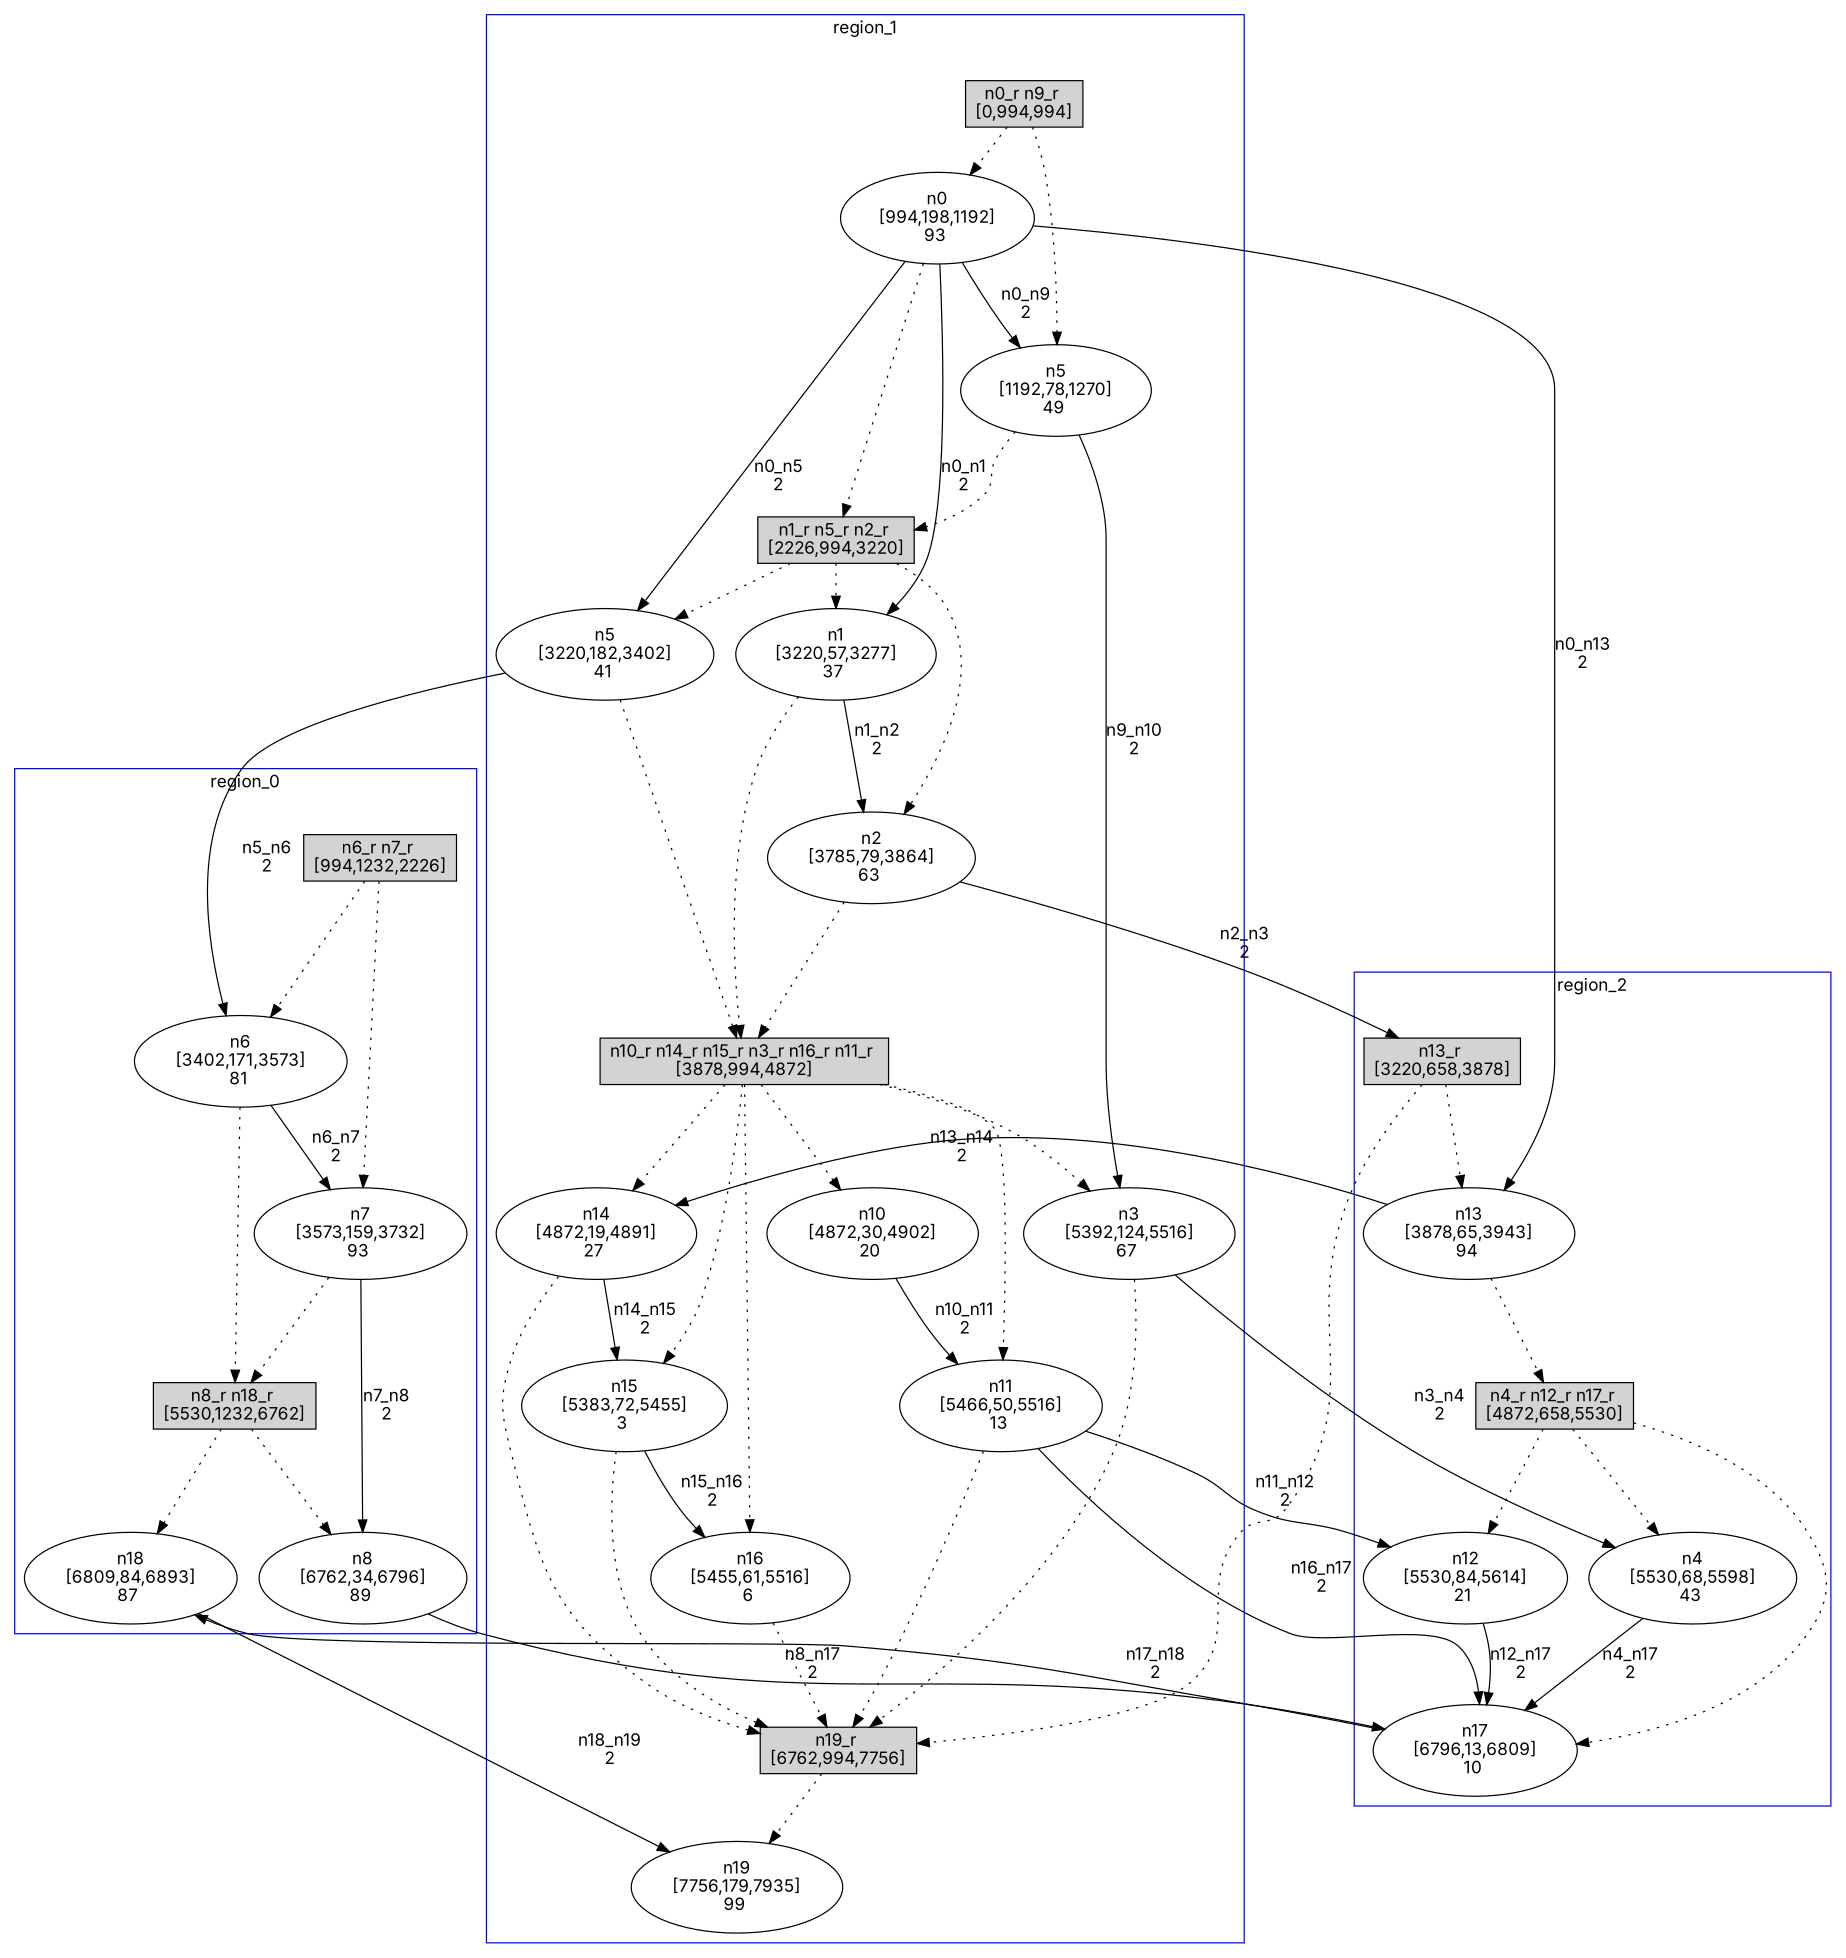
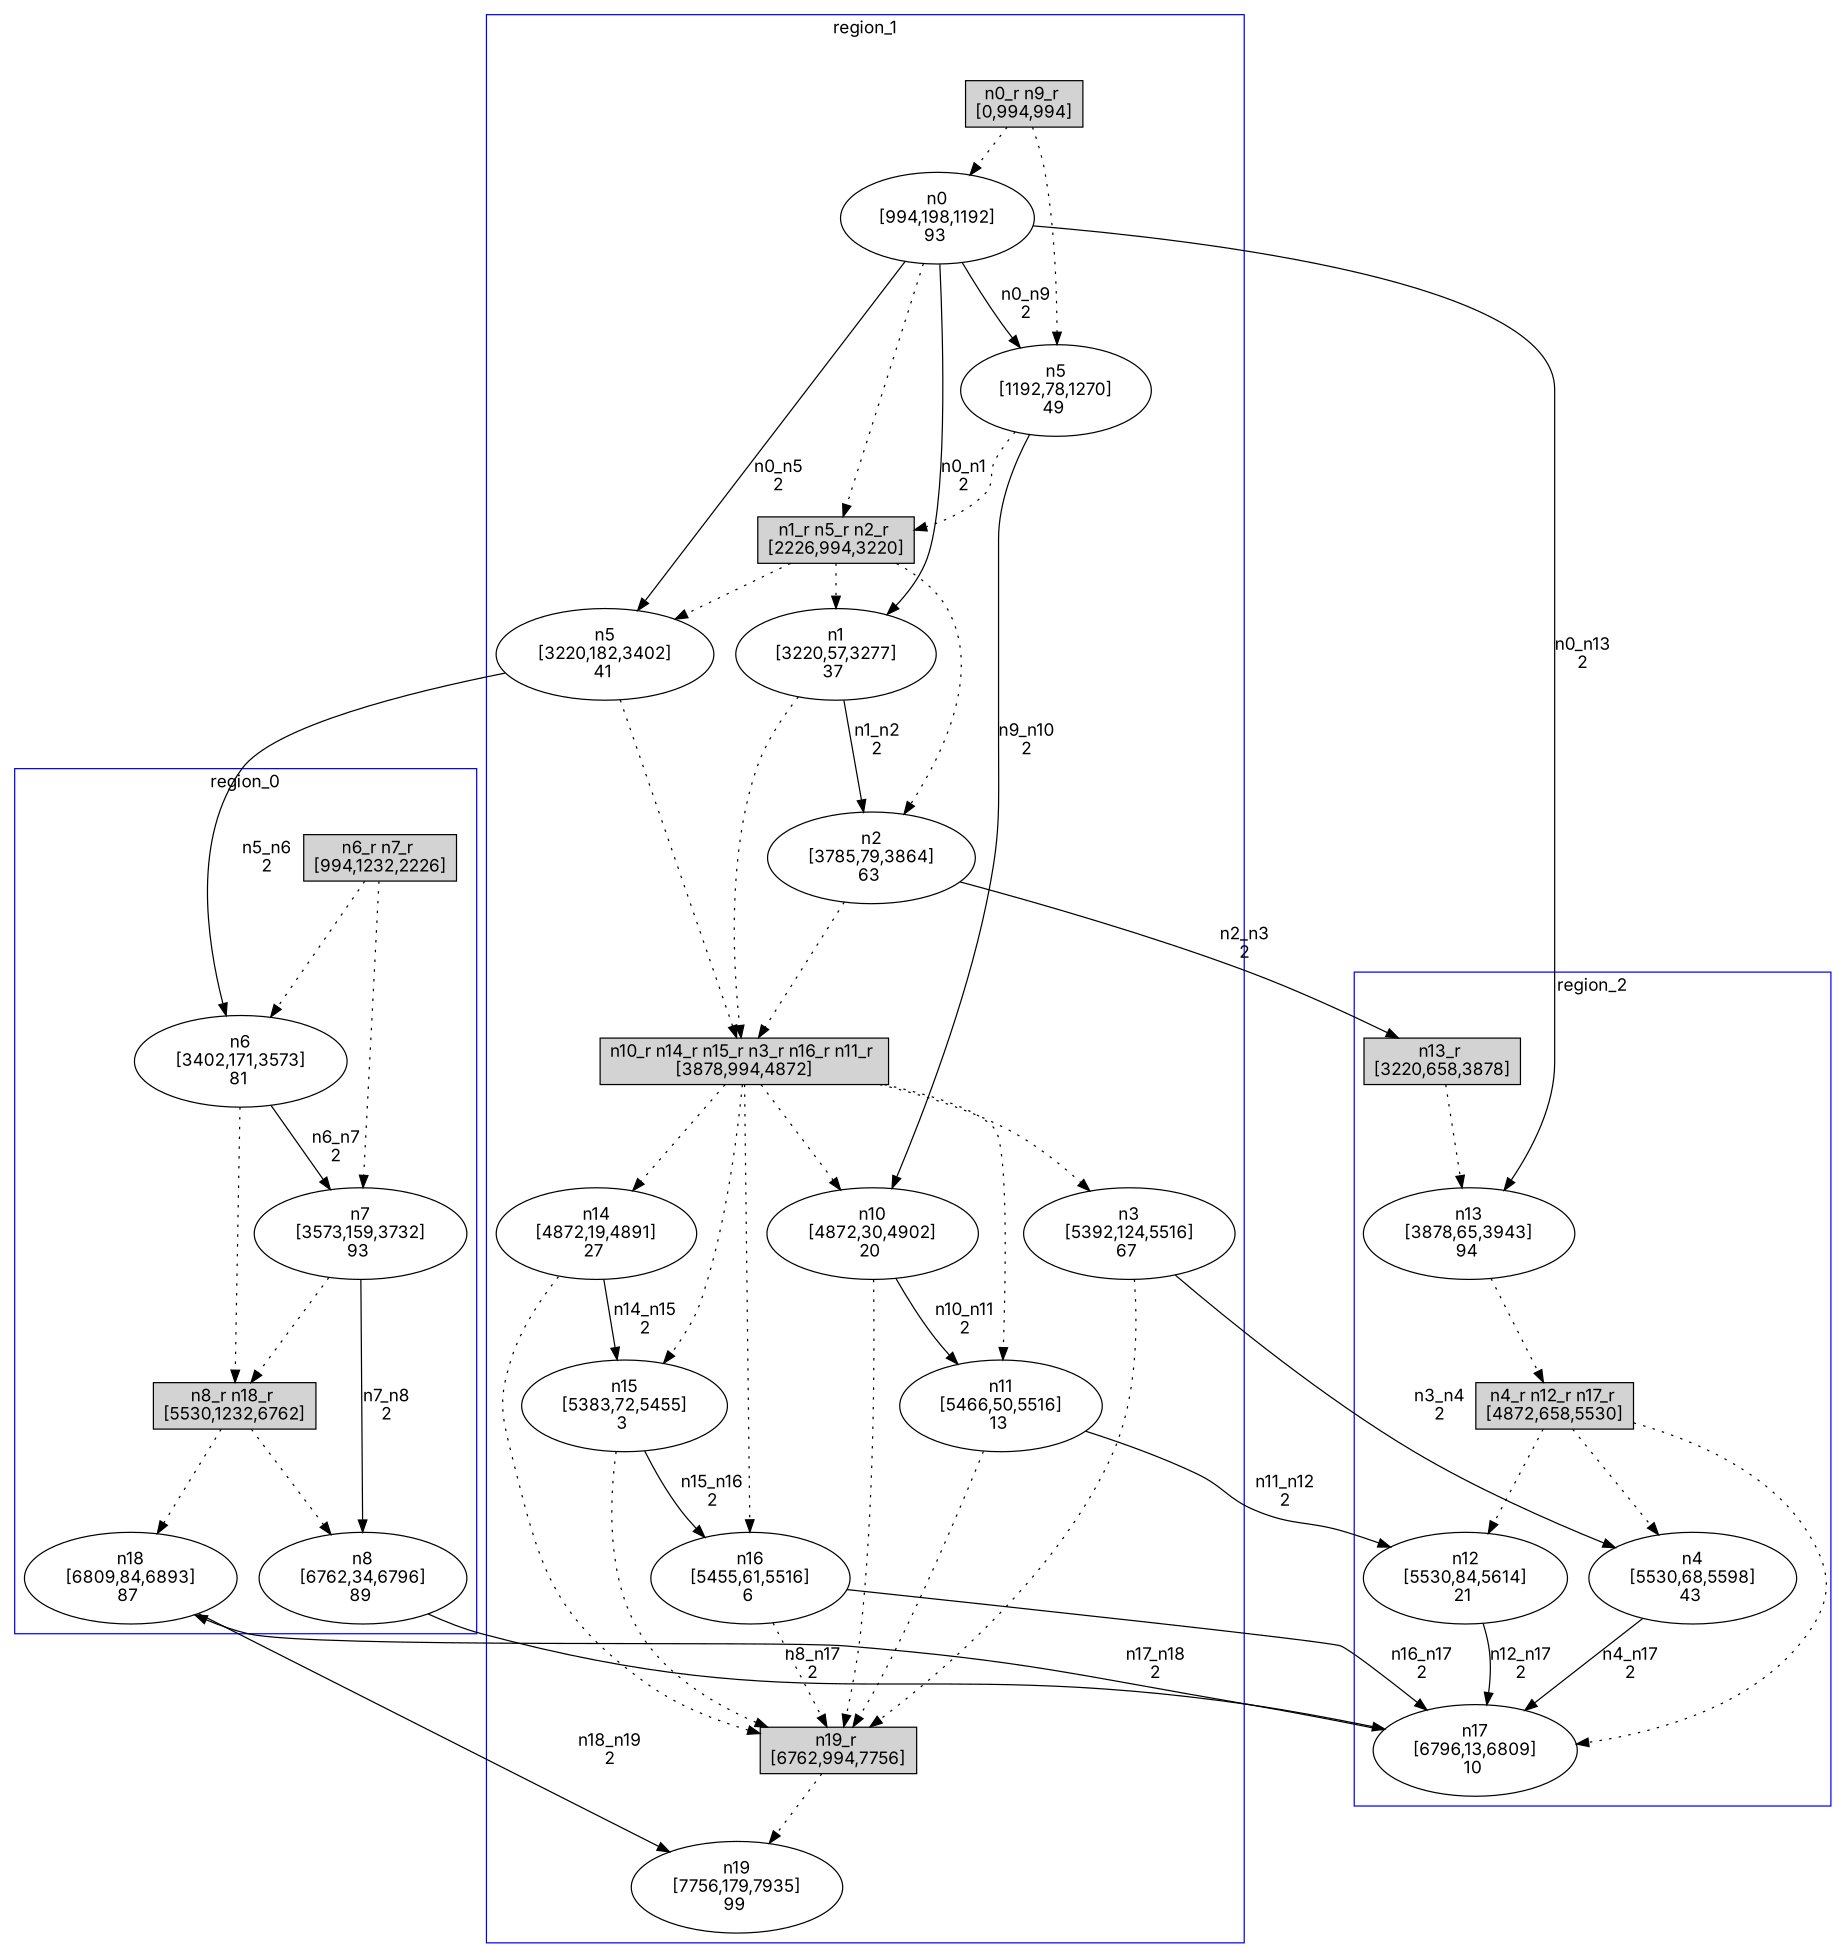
(1106, 804) -> (998, 811)
(1037, 1138) -> none
(1291, 1500) -> (870, 1498)
(1236, 1608) -> (1141, 1622)
